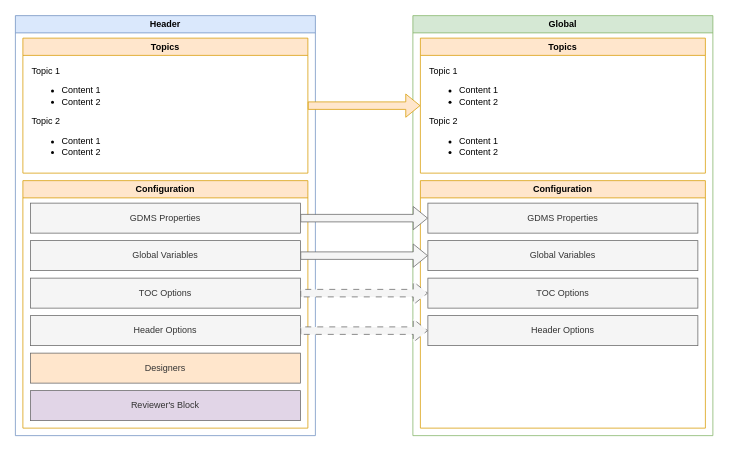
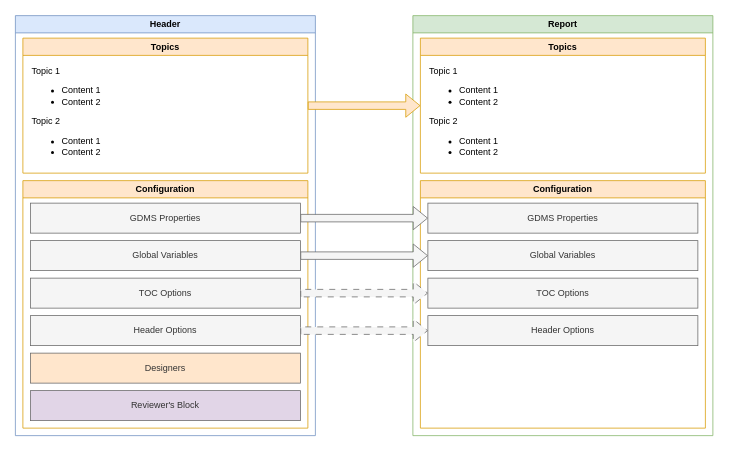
(563, 24) -> (563, 24)
